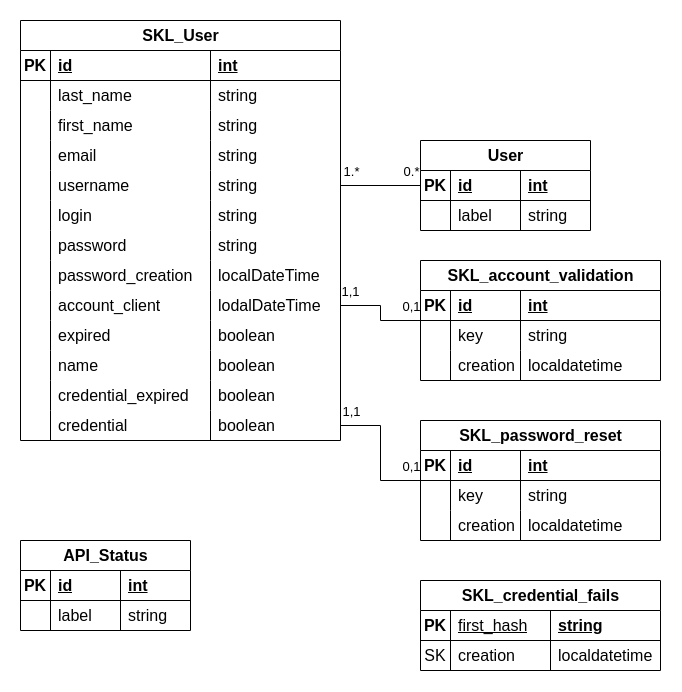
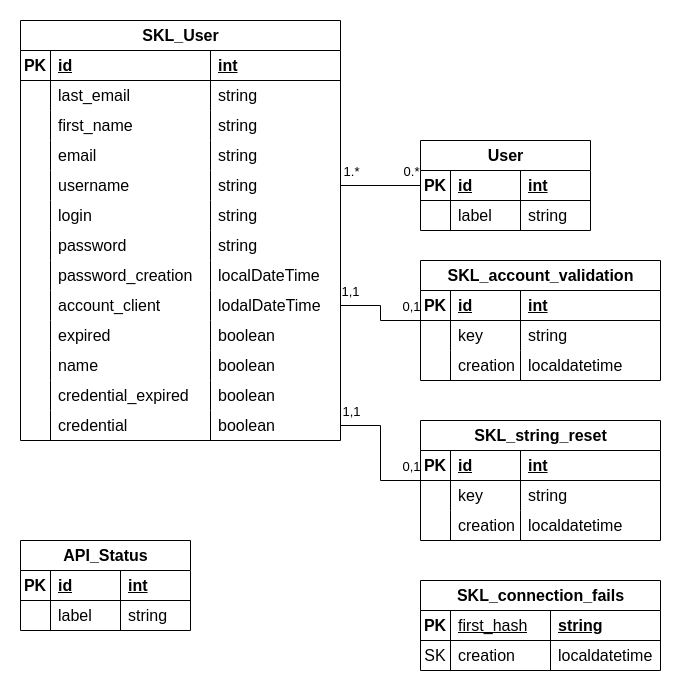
(97, 96) -> (97, 96)
(541, 436) -> (541, 436)
(541, 596) -> (541, 596)
